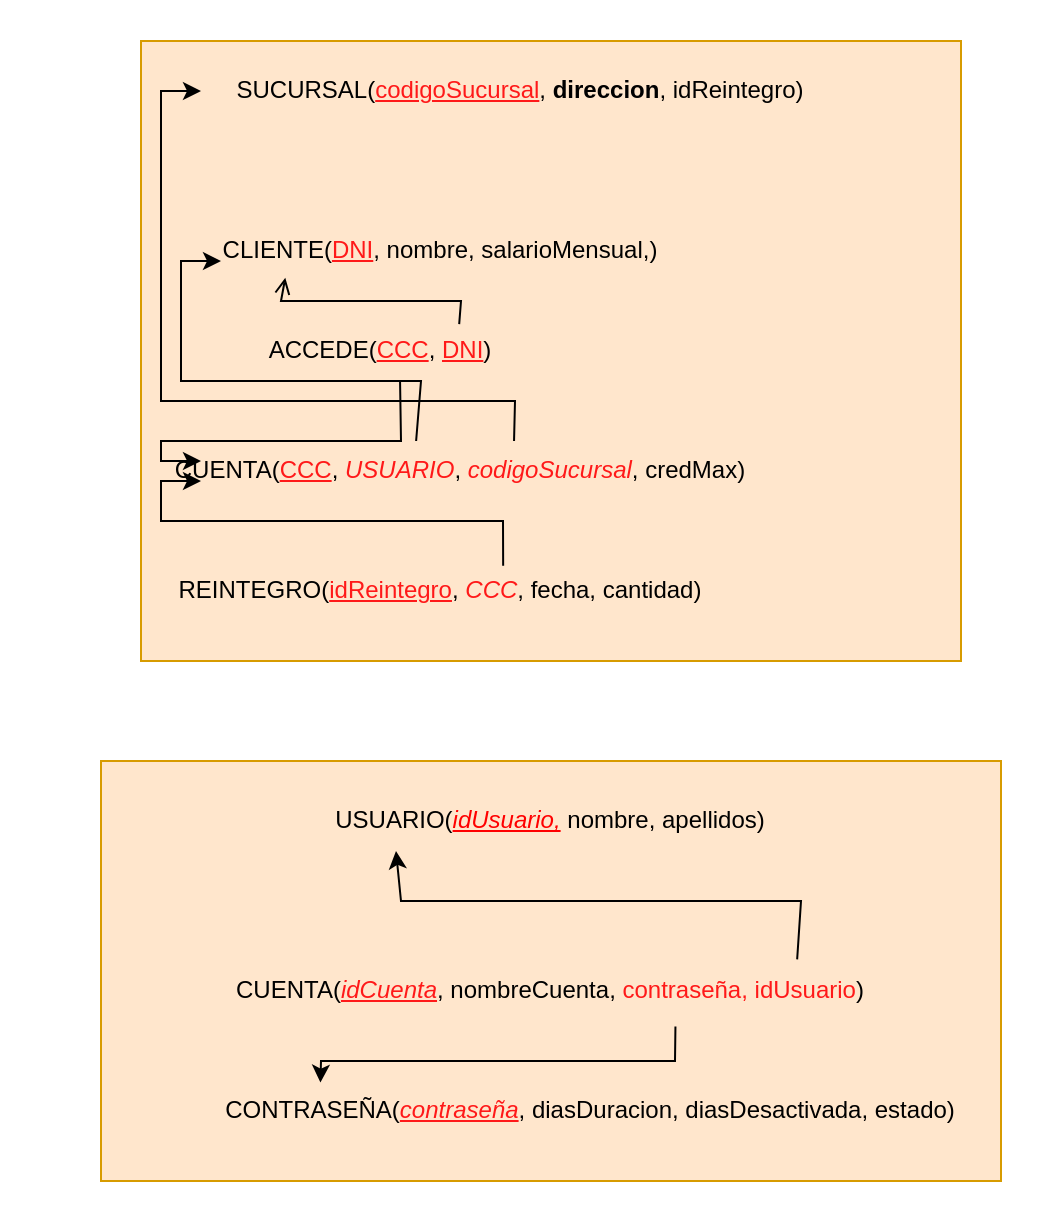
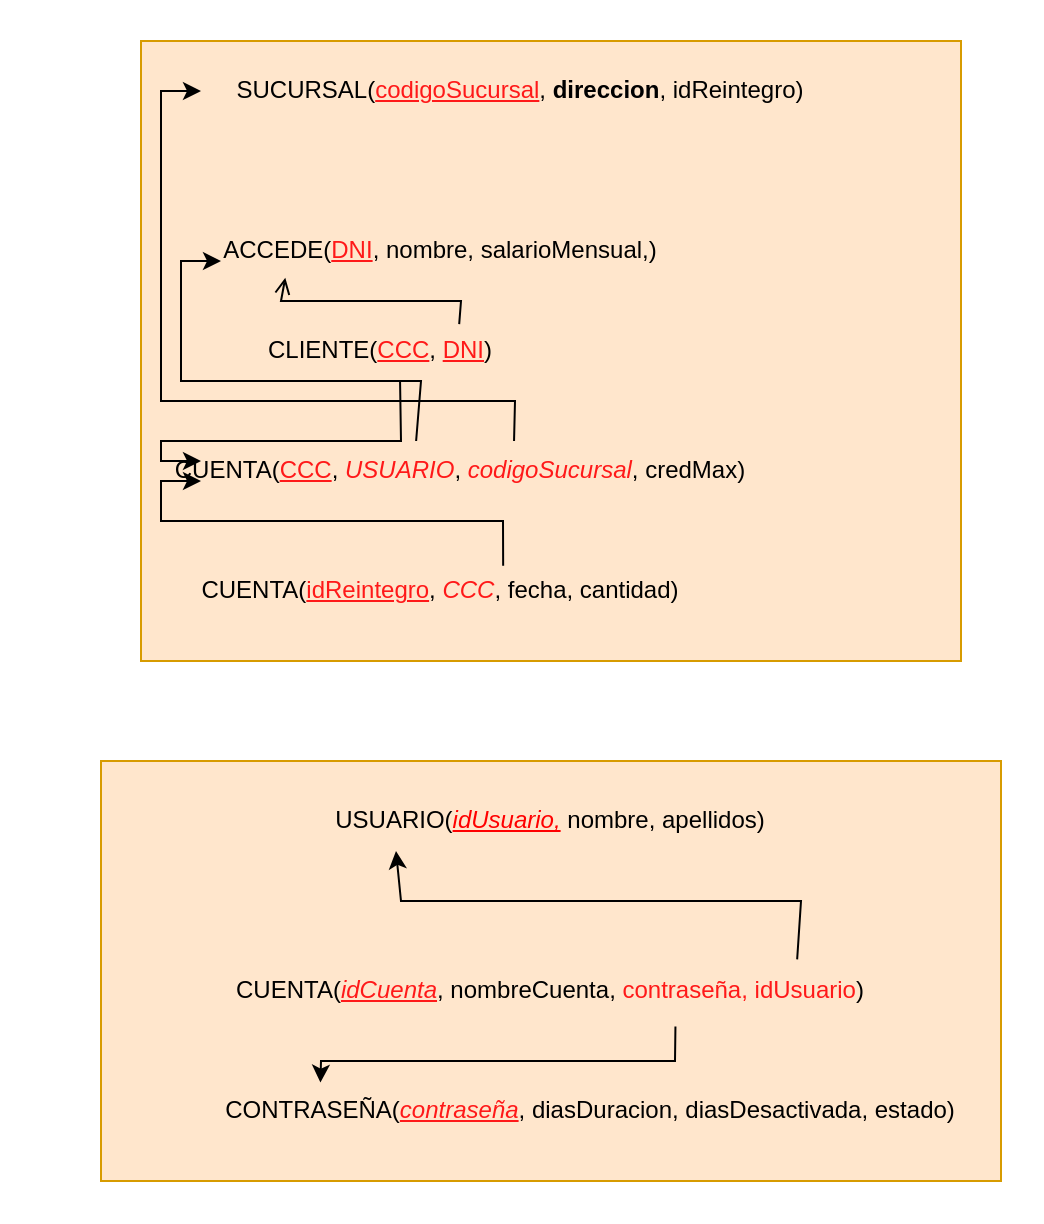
(441, 251) -> (441, 251)
(381, 351) -> (381, 351)
(441, 591) -> (441, 591)
